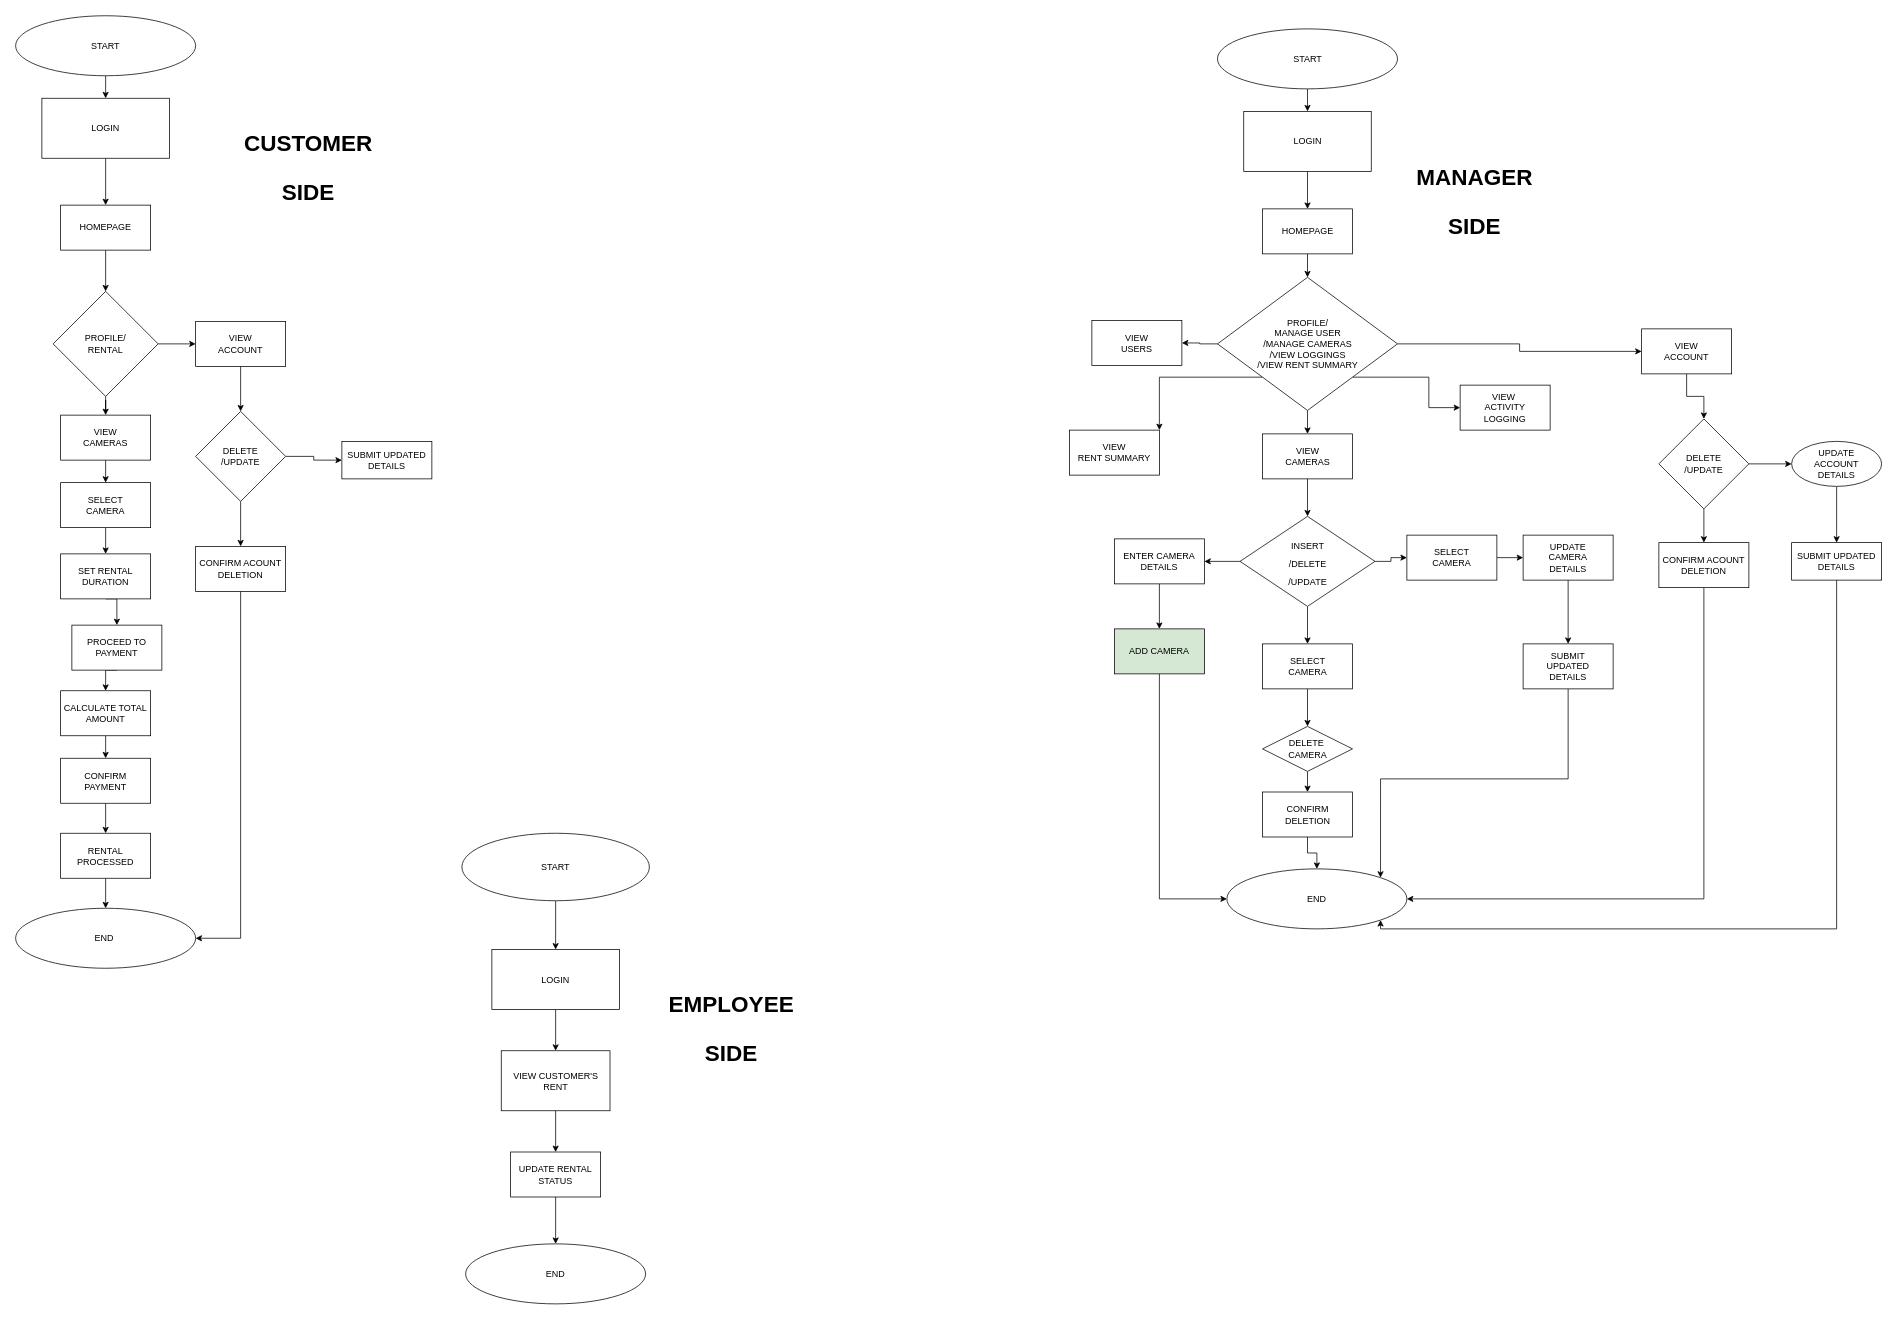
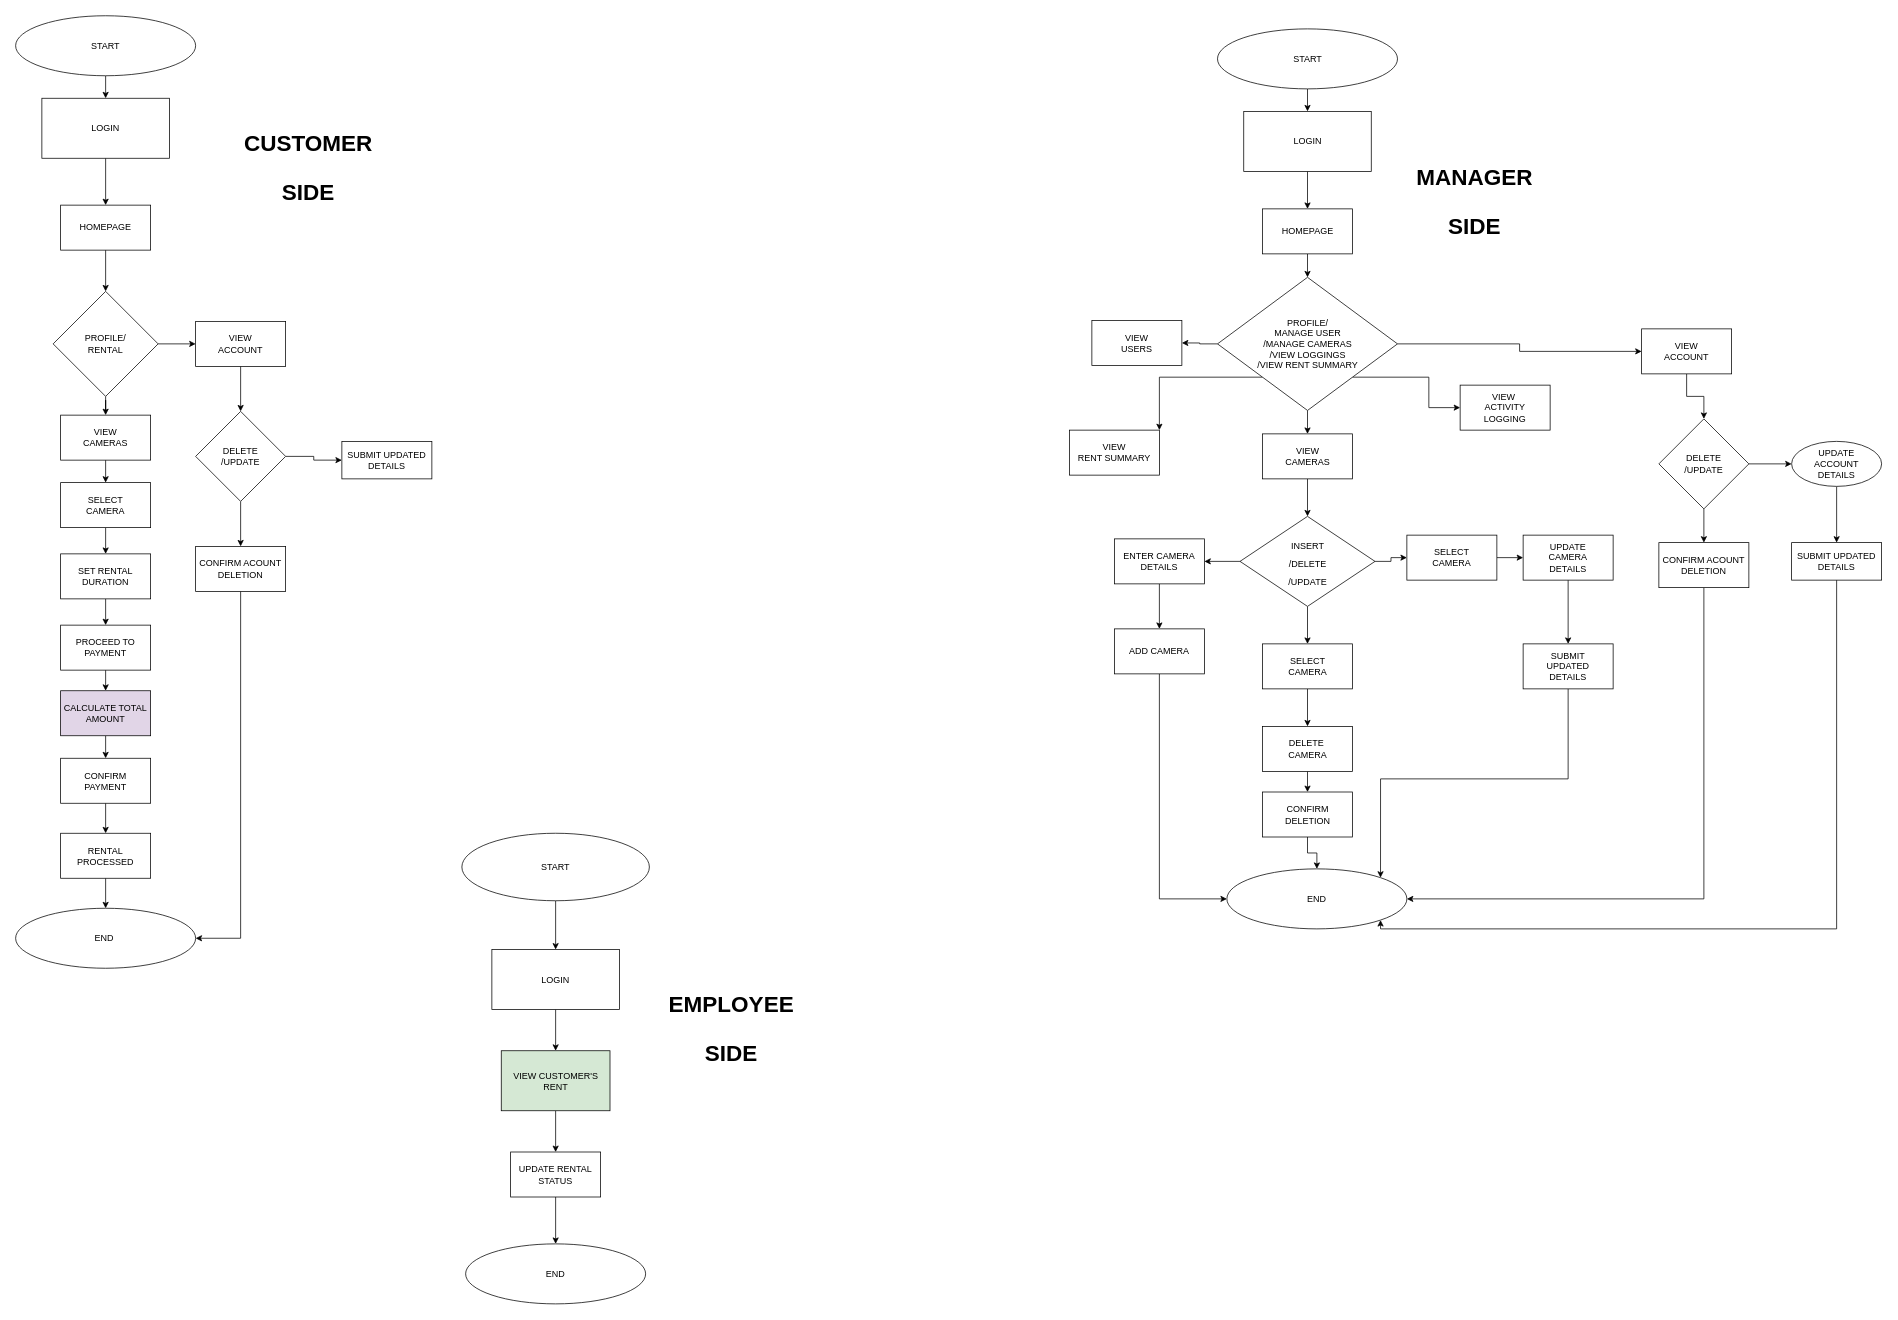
(117, 648) -> (105, 648)
(1159, 651) -> (1159, 651)
(105, 713) -> (105, 713)
(1307, 749) -> (1307, 749)
(555, 1081) -> (555, 1081)
